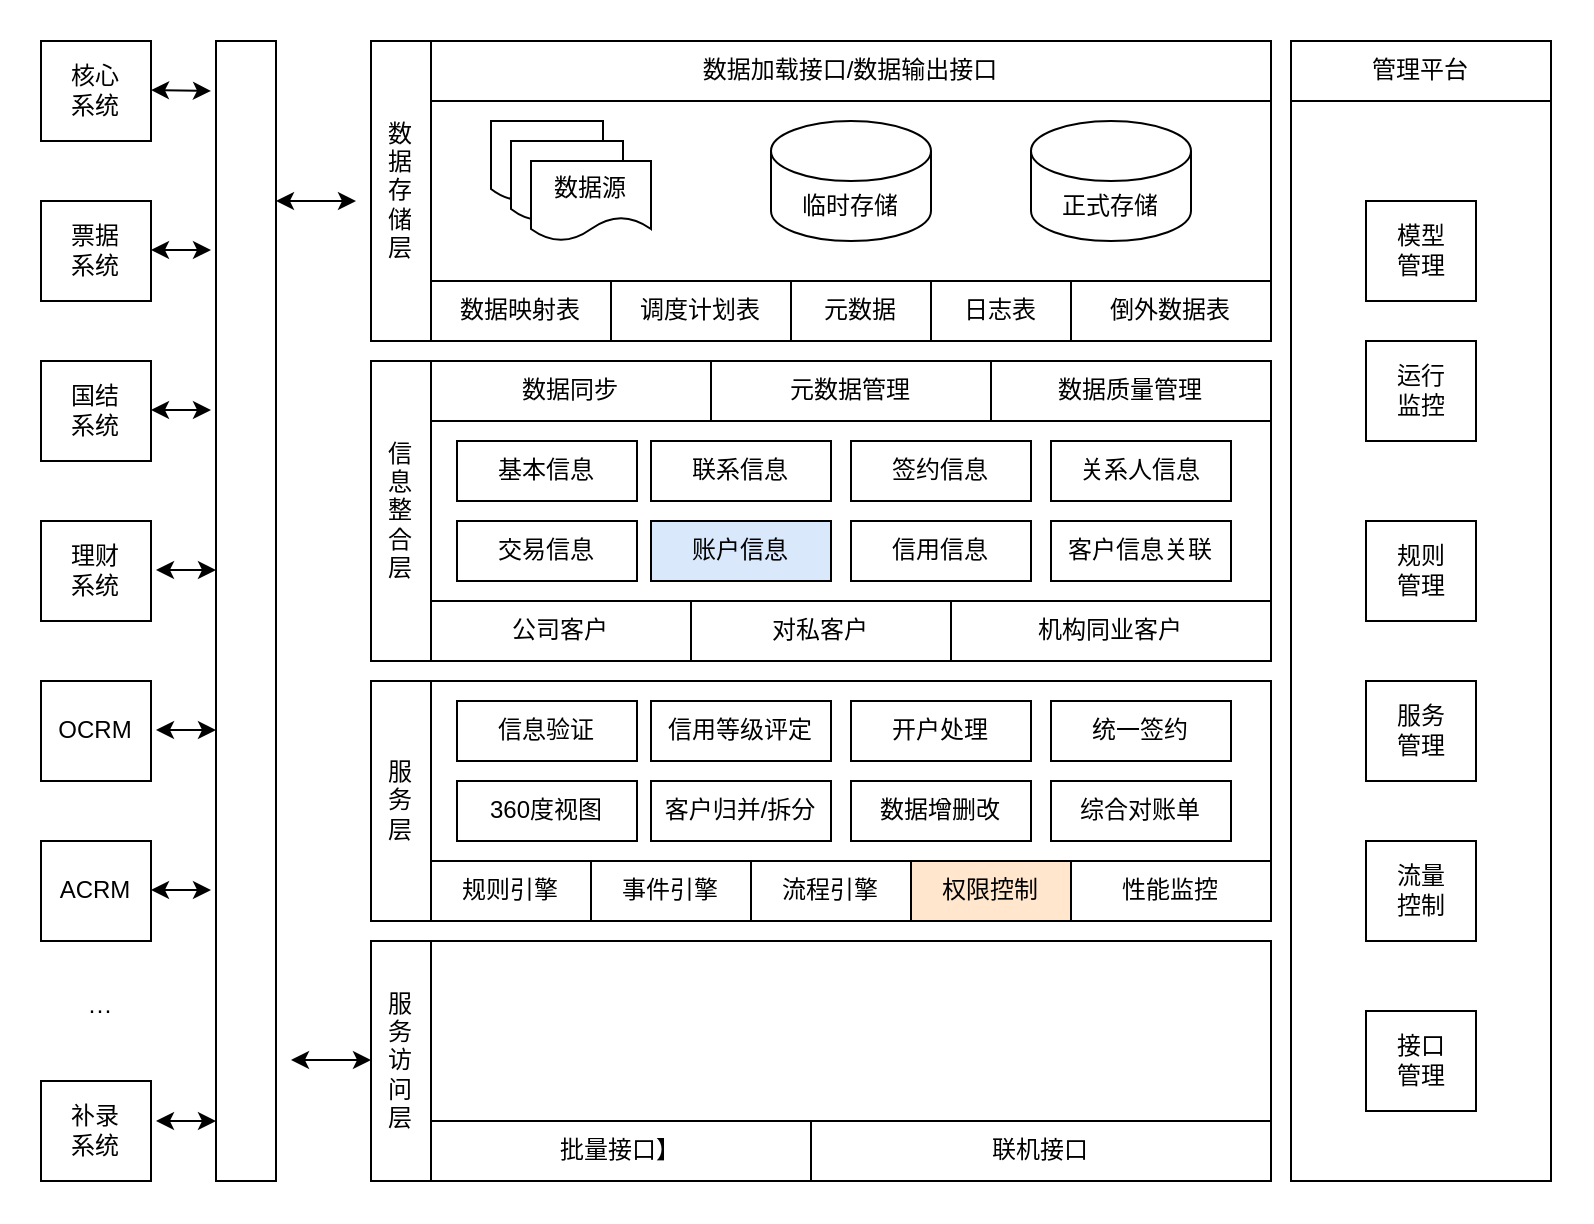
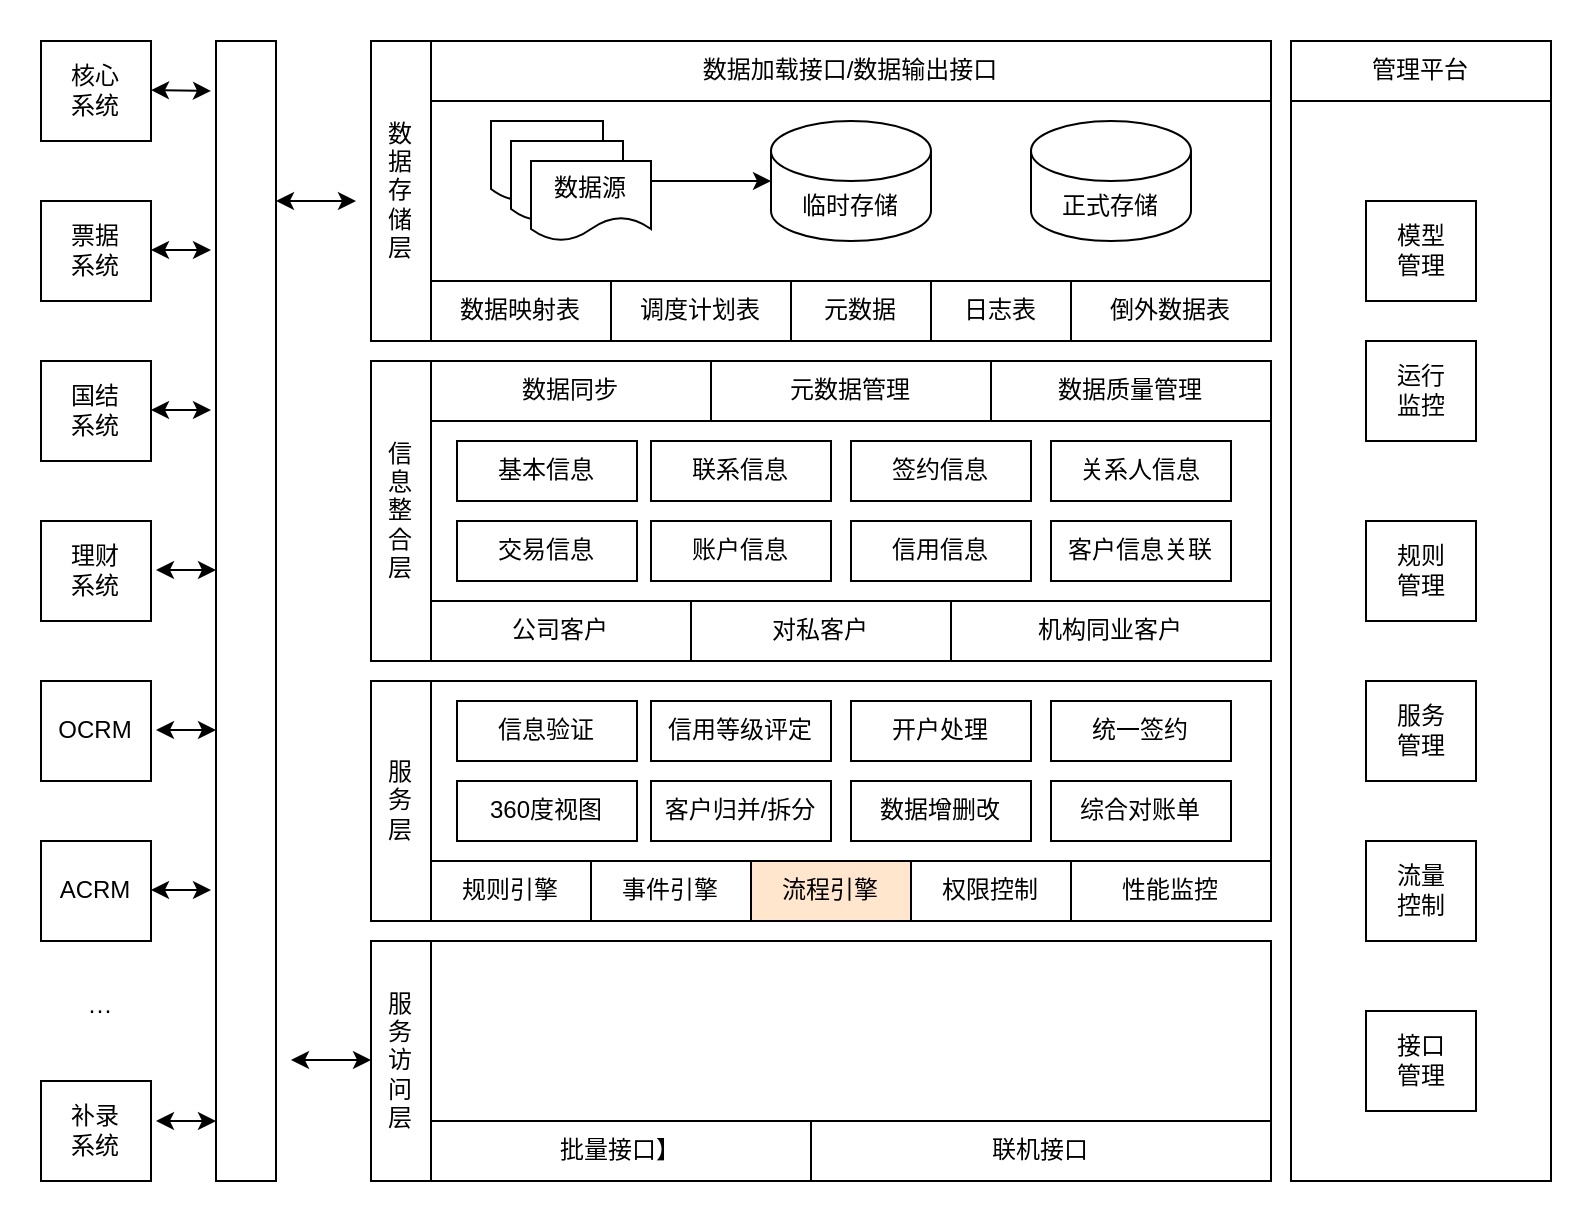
none -> (704, 181)
(741, 551) -> (741, 551)
(831, 891) -> (831, 891)
(991, 891) -> (991, 891)
